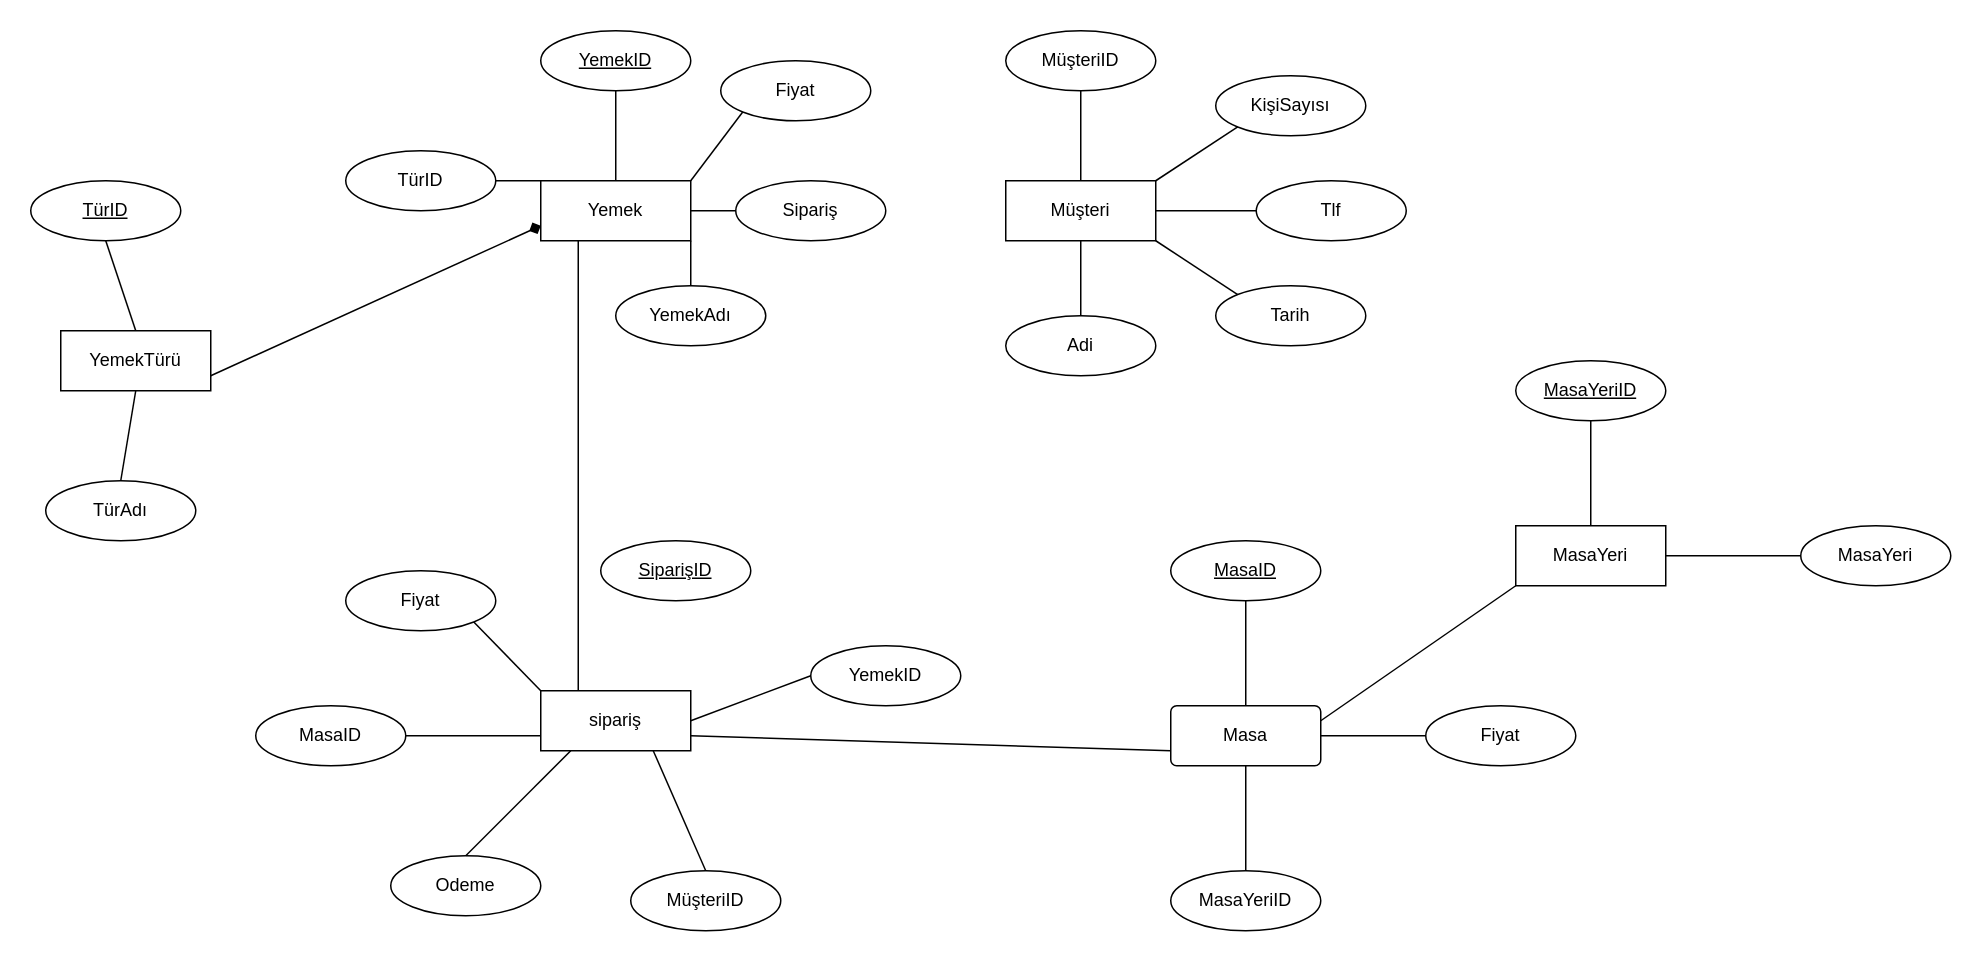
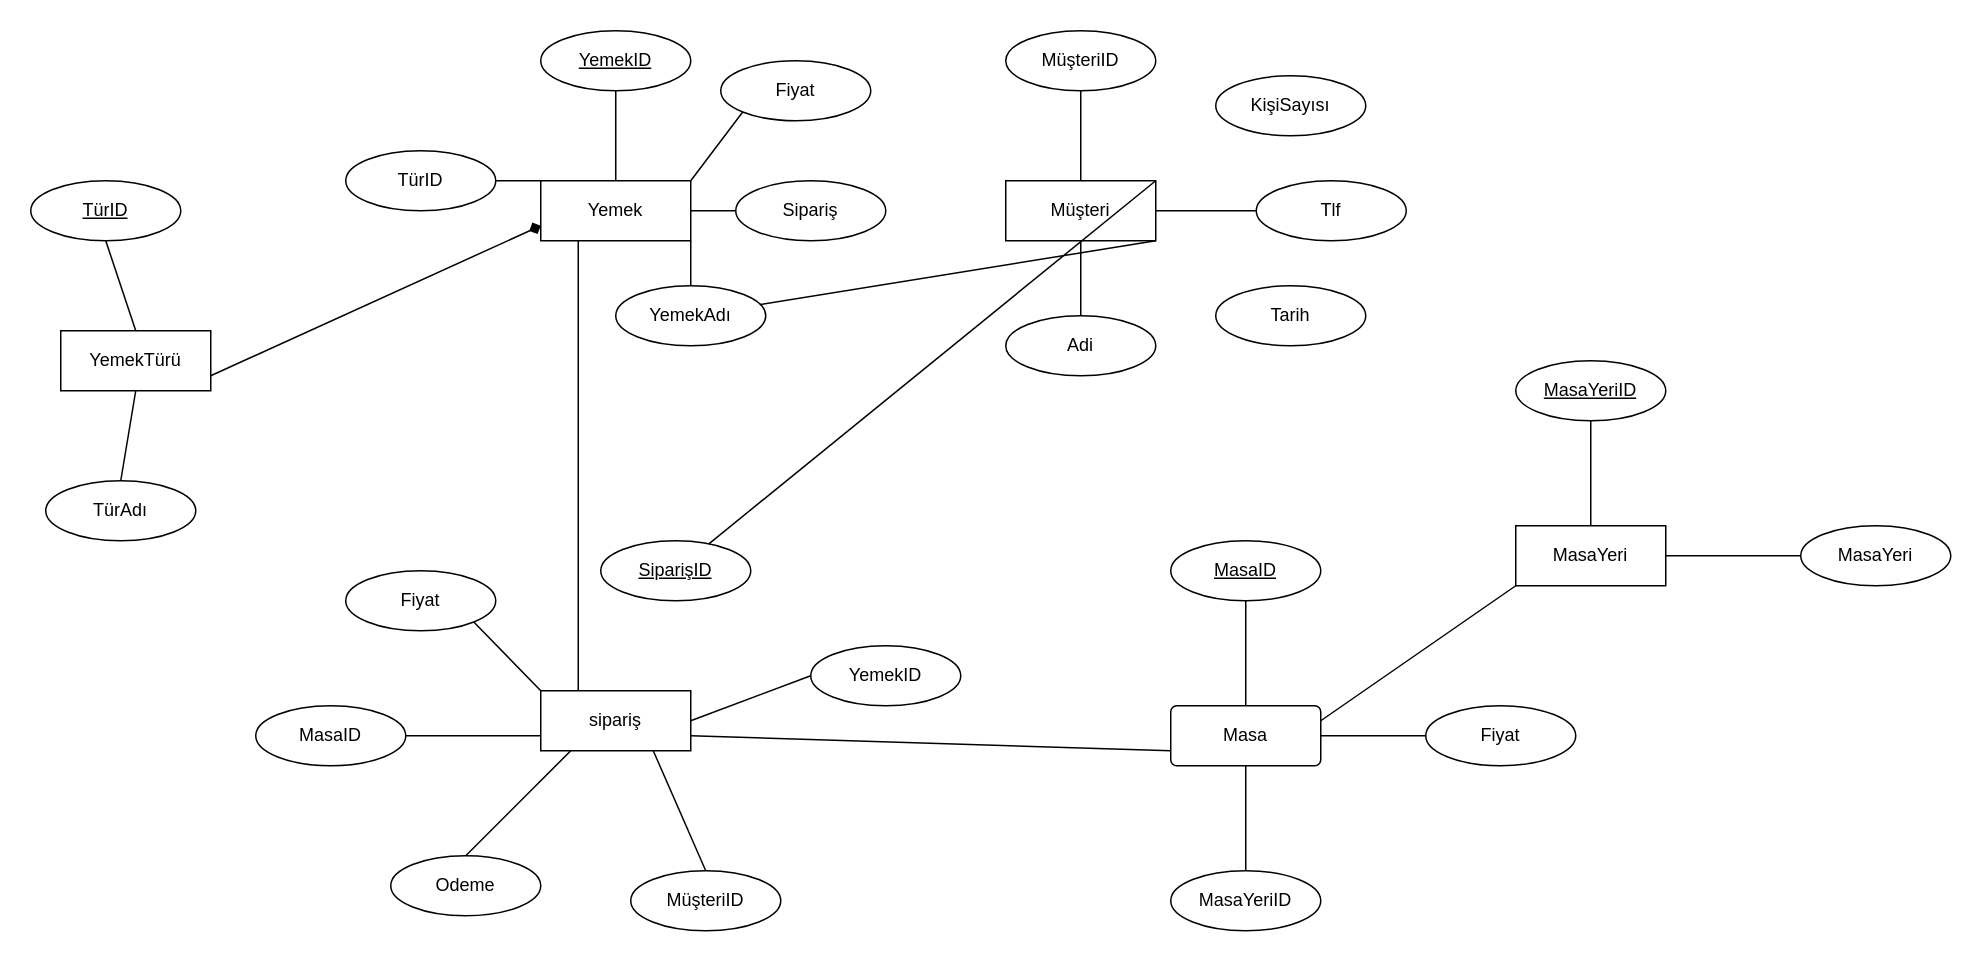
(1197, 154) -> (933, 362)
(1197, 268) -> (909, 281)
